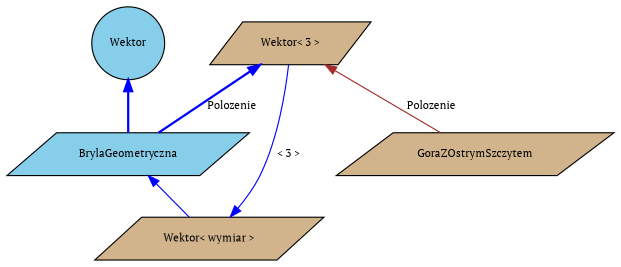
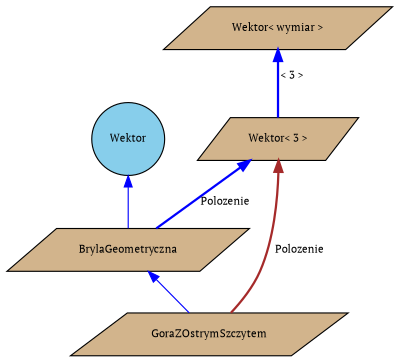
(388, 102) -> (268, 248)
(128, 112) -> (128, 208)
(273, 141) -> (278, 89)
(128, 154) -> (128, 250)
(173, 200) -> (173, 296)
